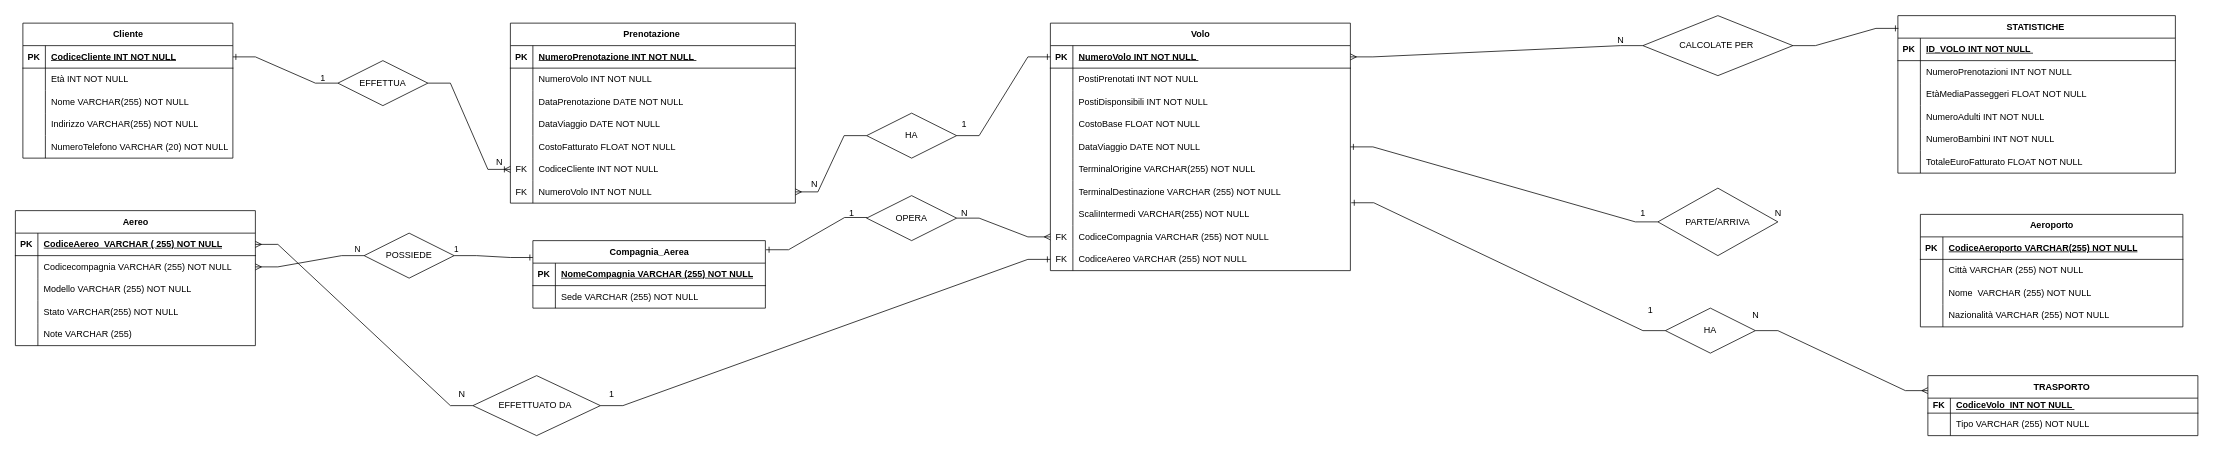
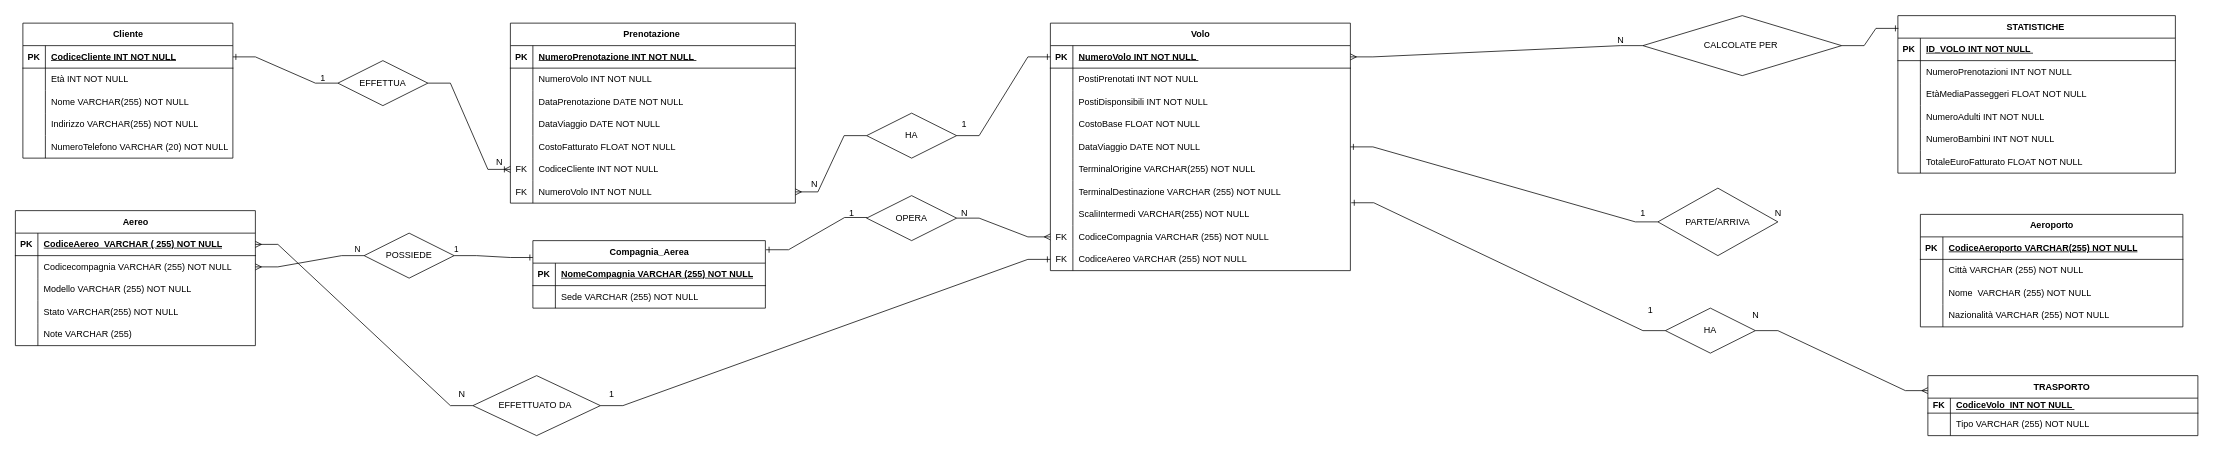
(1718, 45) -> (1742, 45)
